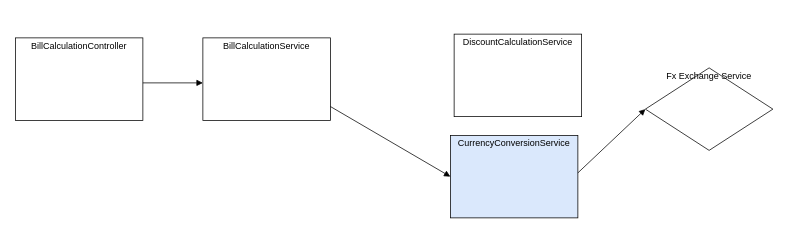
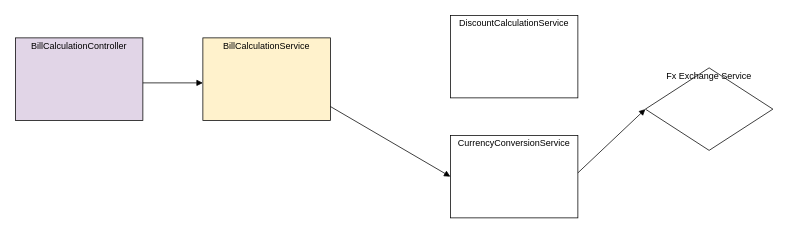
(518, 75) -> (514, 57)
(79, 79) -> (79, 79)
(267, 79) -> (267, 79)
(514, 177) -> (514, 177)
